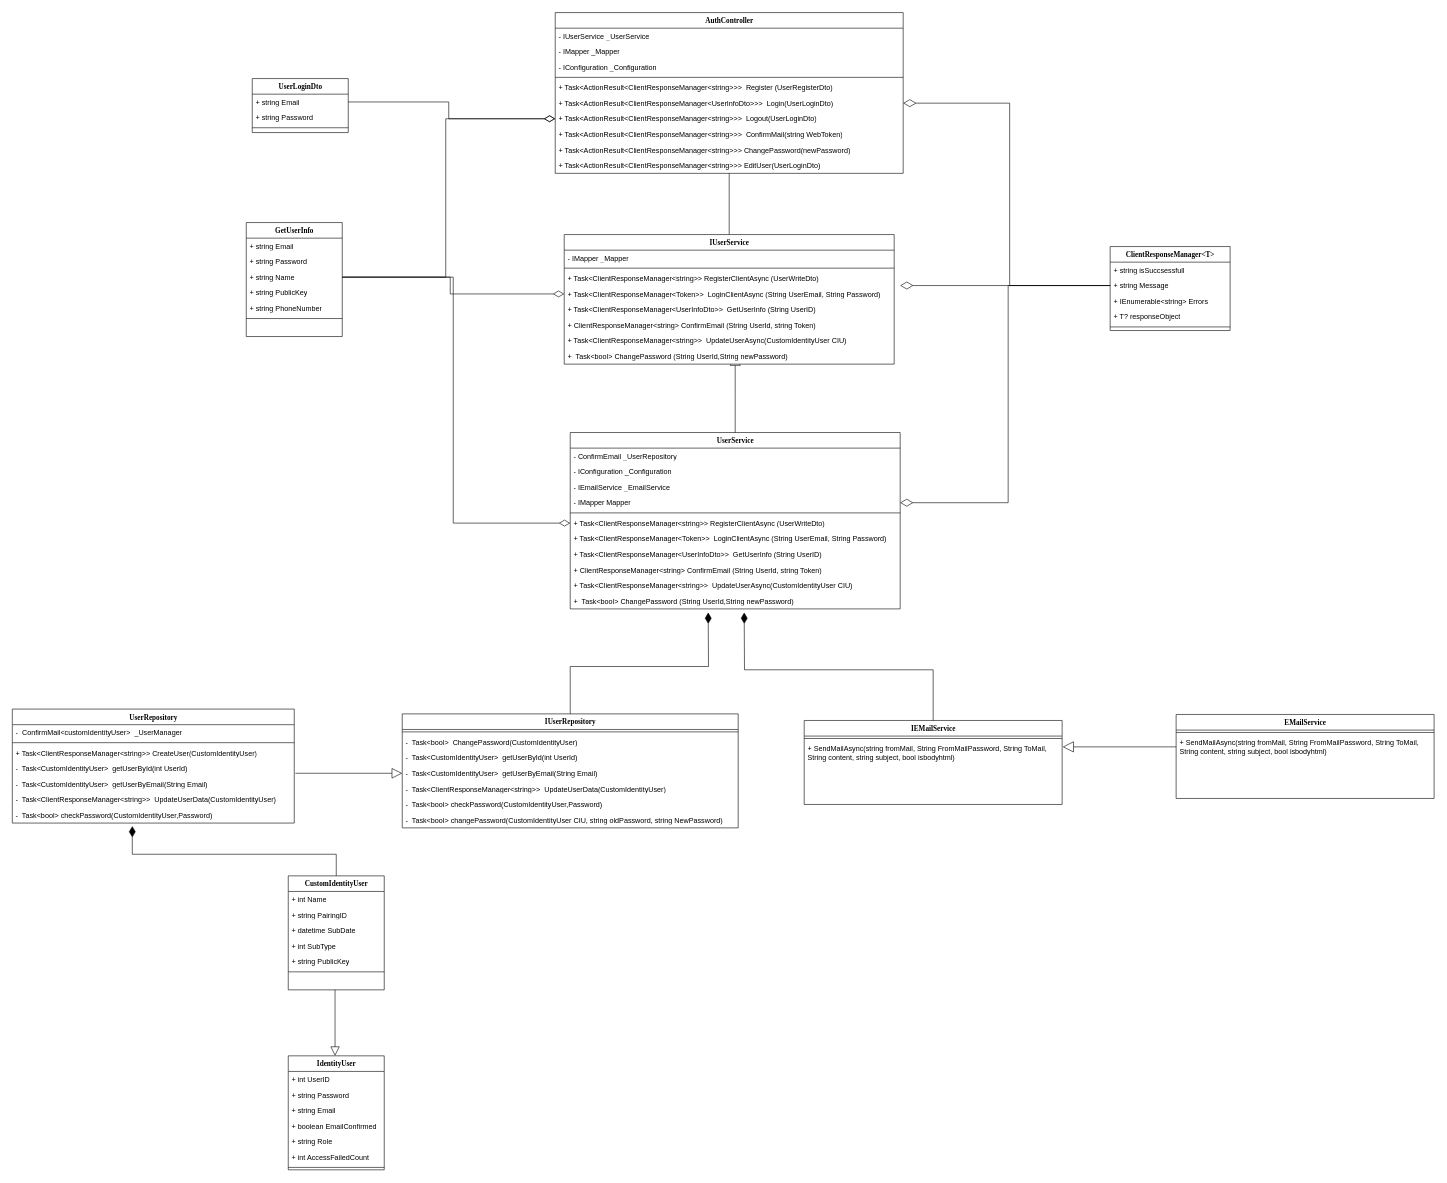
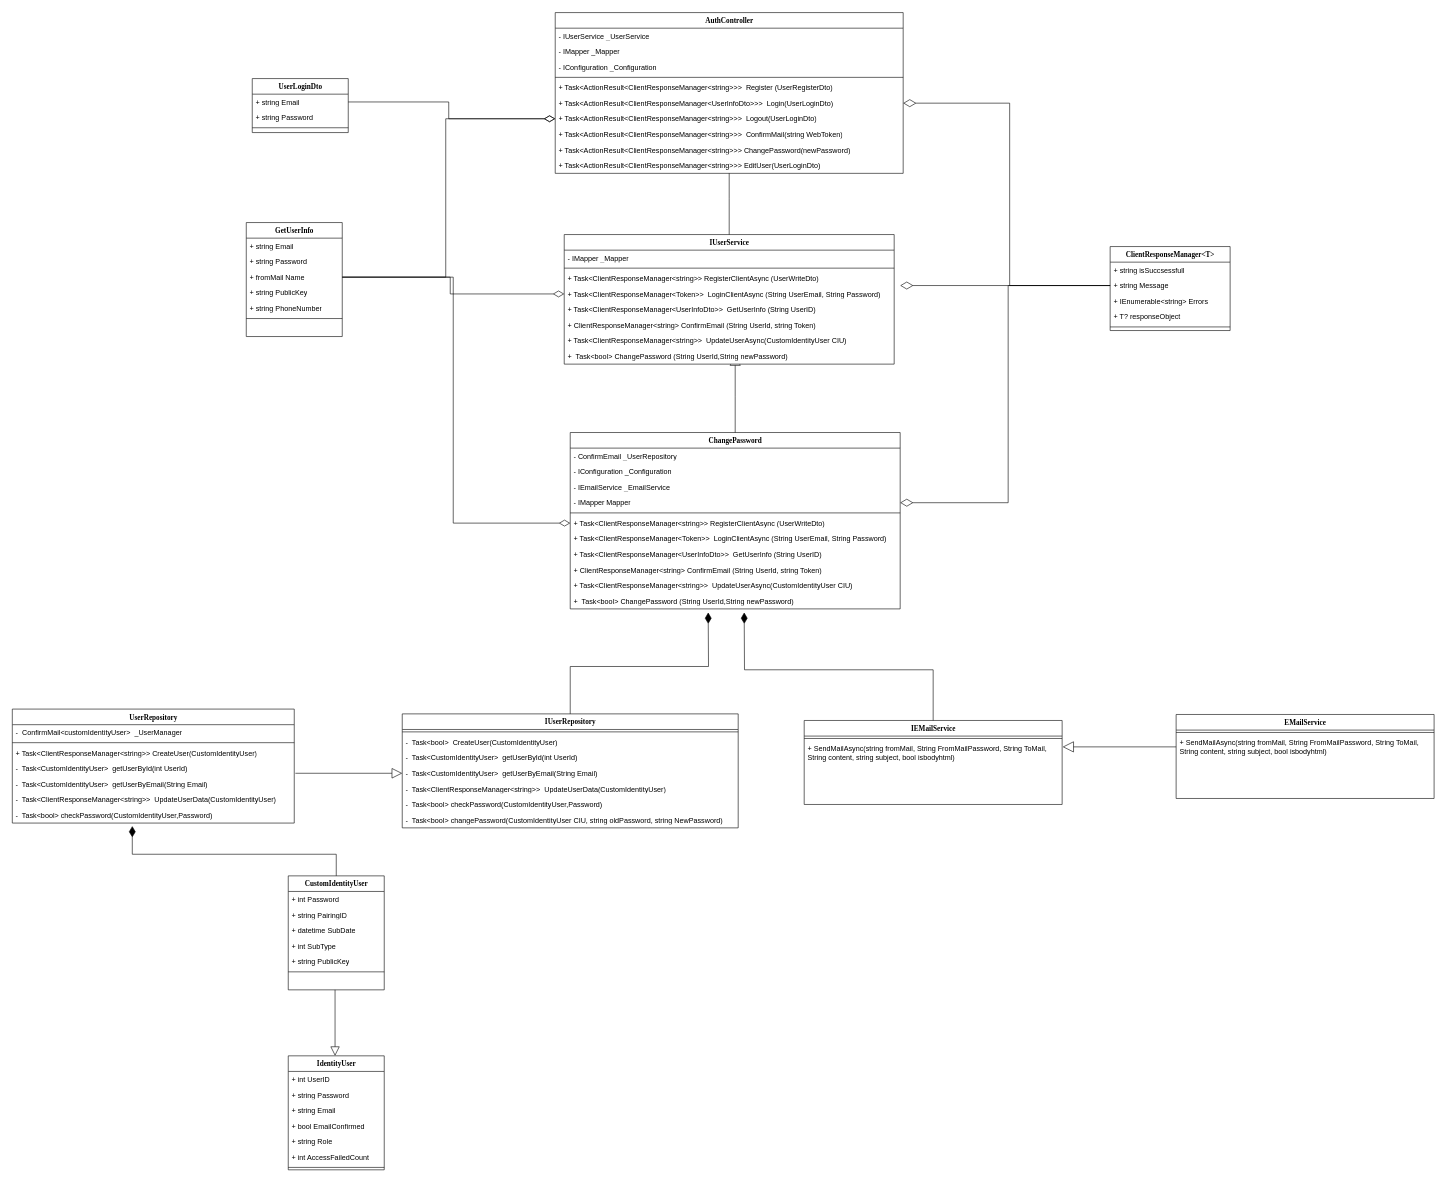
(273, 278) -> (276, 278)
(736, 441) -> (736, 441)
(501, 743) -> (493, 743)
(309, 900) -> (317, 900)
(335, 1127) -> (329, 1127)
